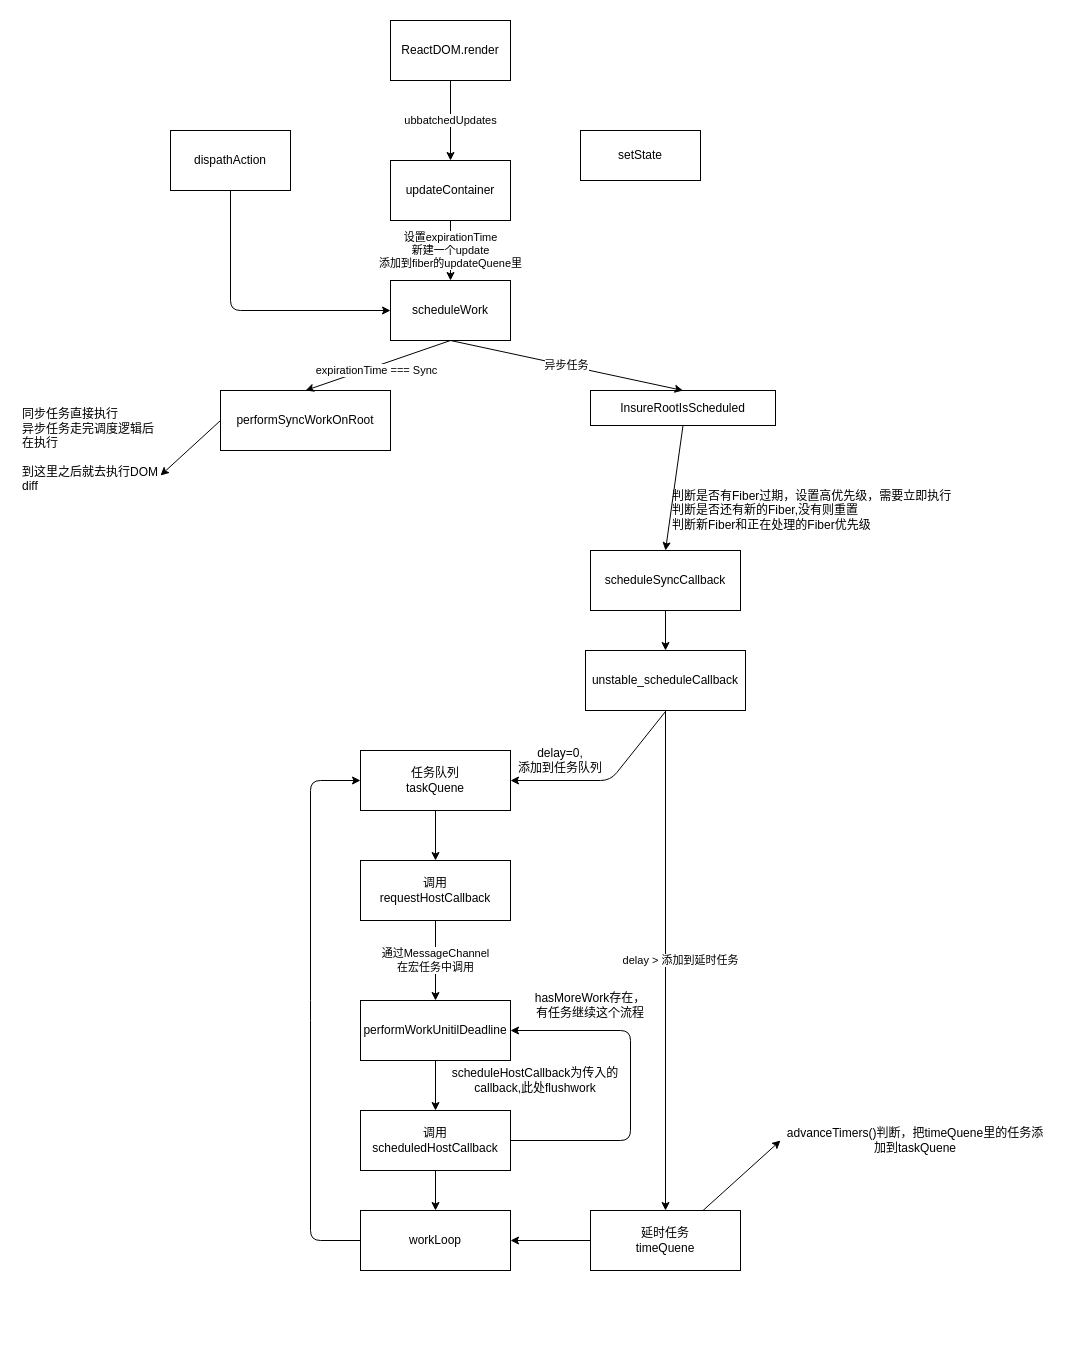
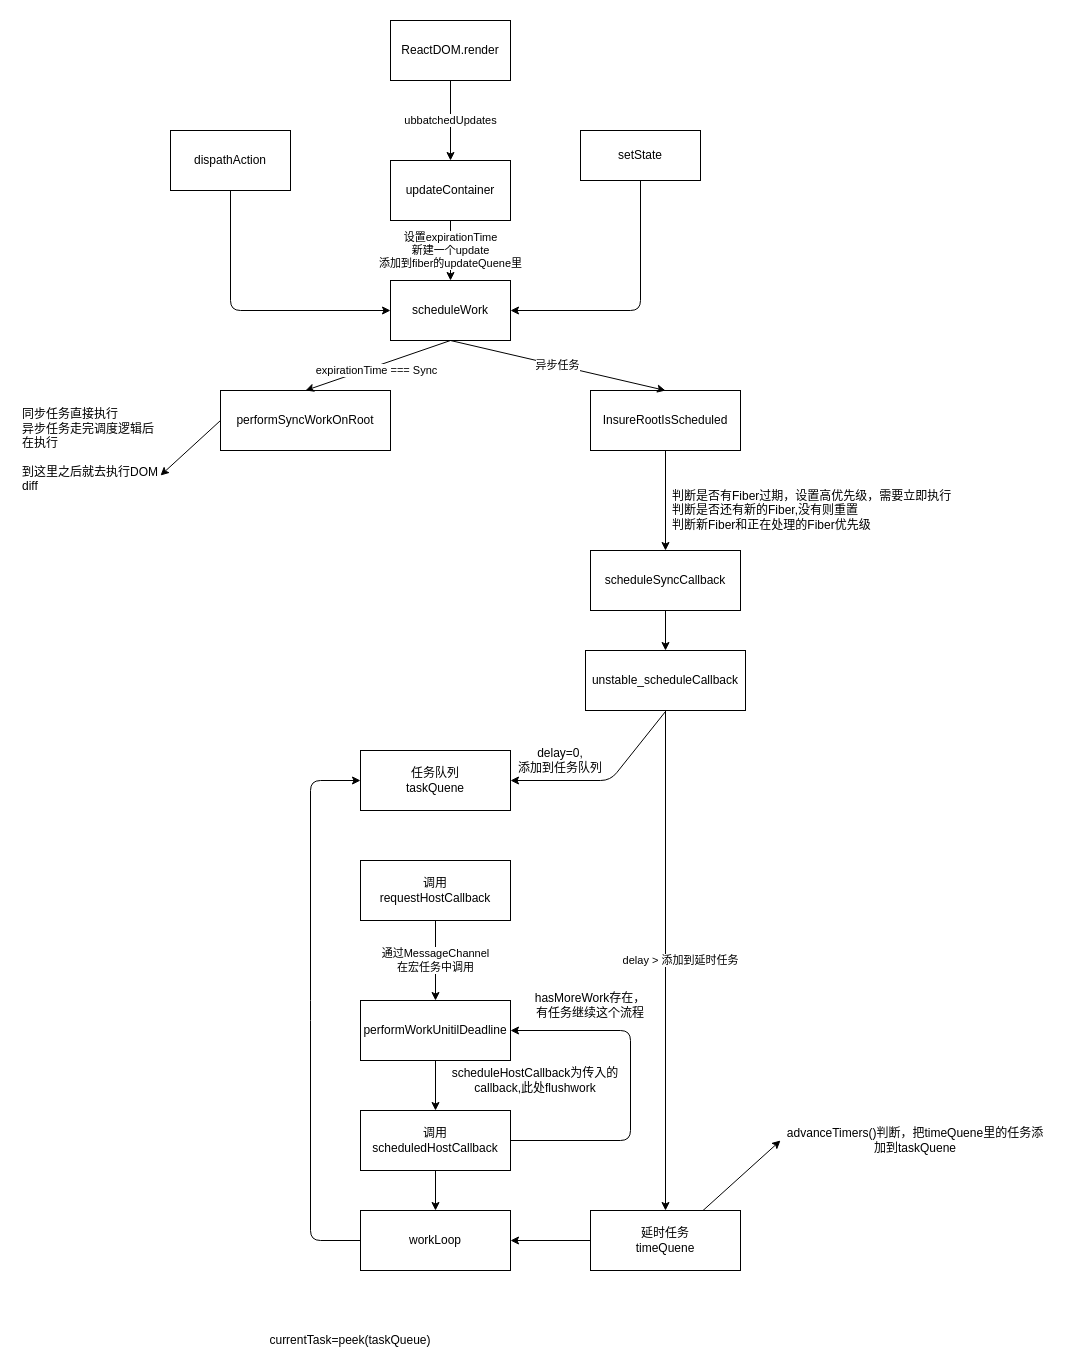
none -> (640, 302)
(683, 408) -> (666, 421)
(436, 832) -> none
none -> (351, 1341)
